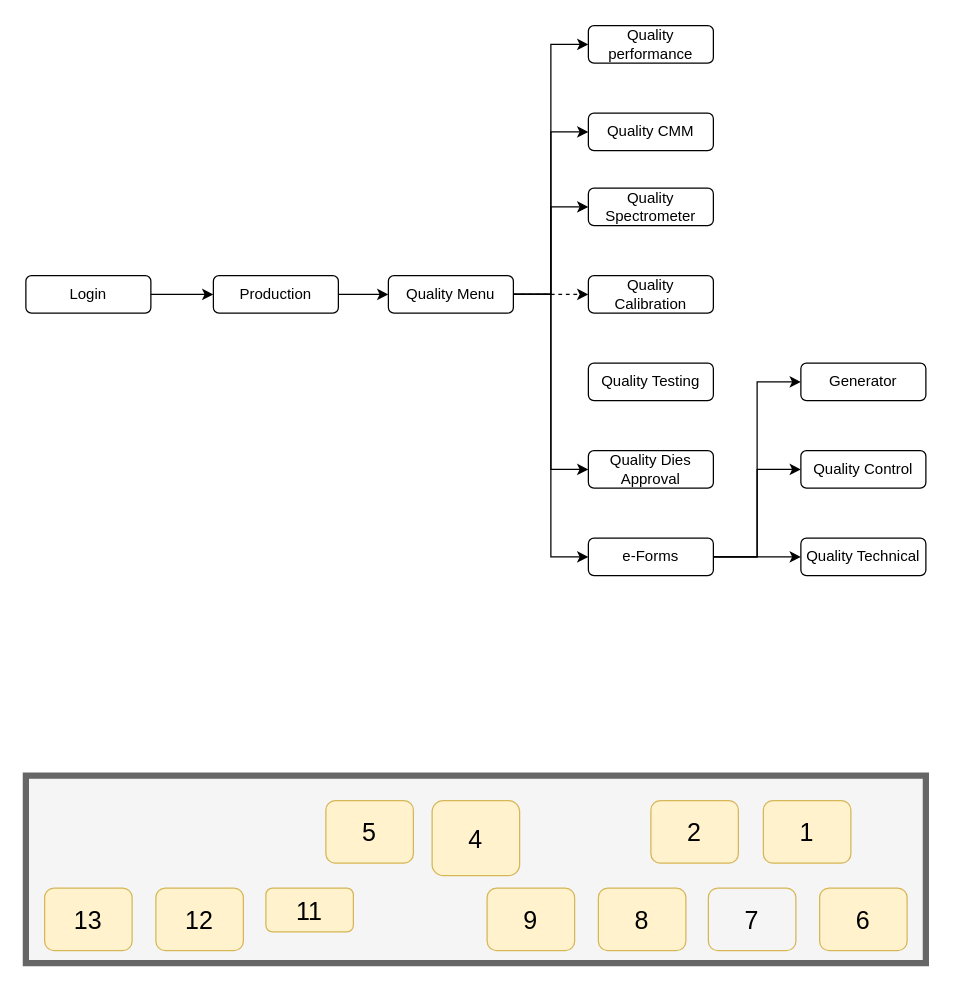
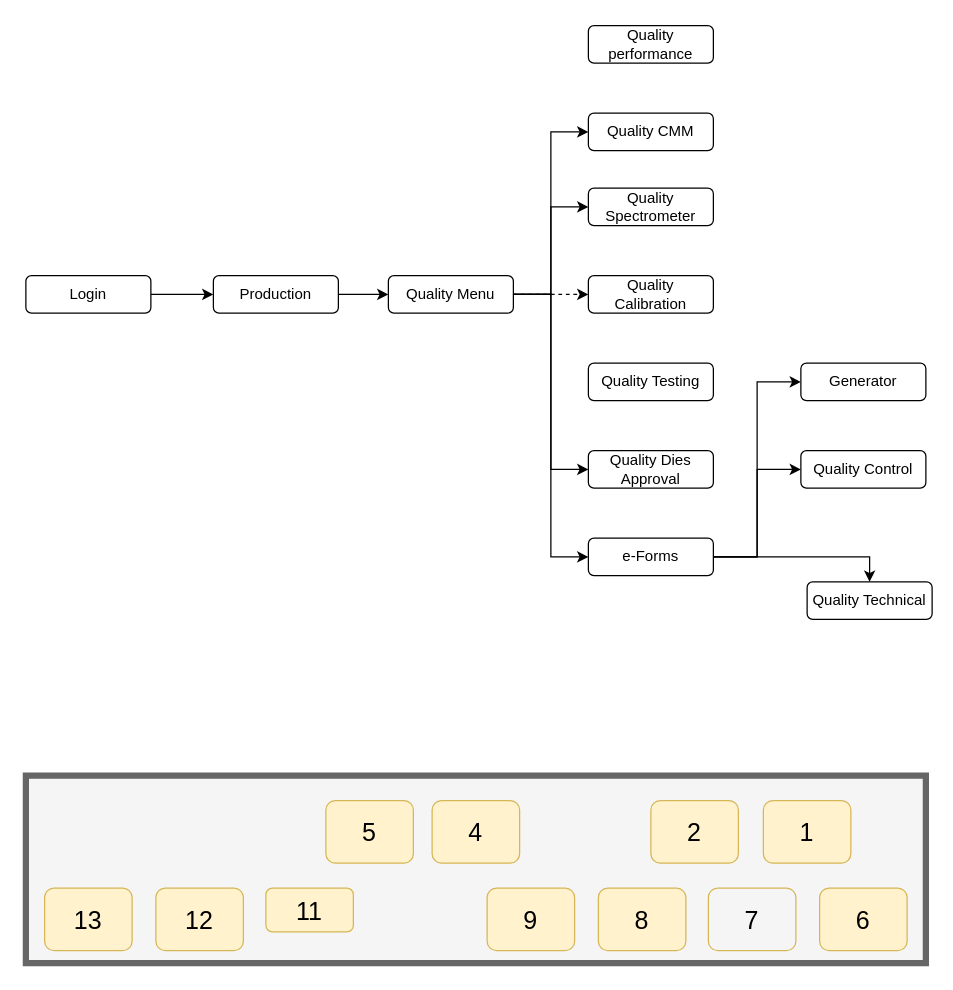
(551, 72) -> none
(863, 557) -> (869, 601)
(476, 838) -> (476, 832)
